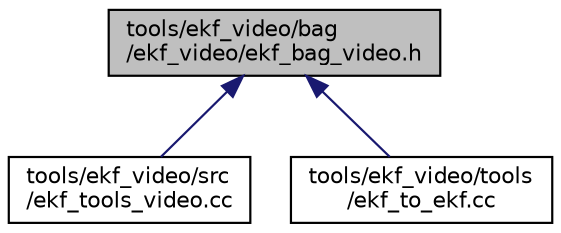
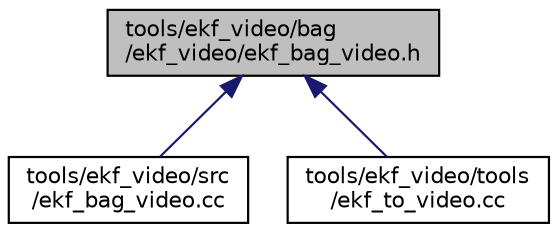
(130, 190) -> (128, 190)
(422, 190) -> (418, 190)
